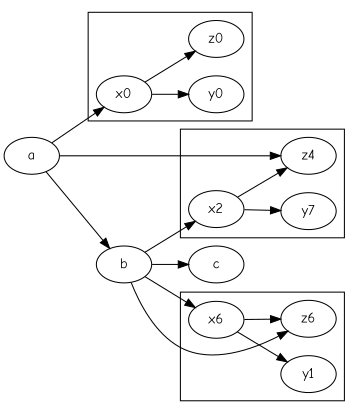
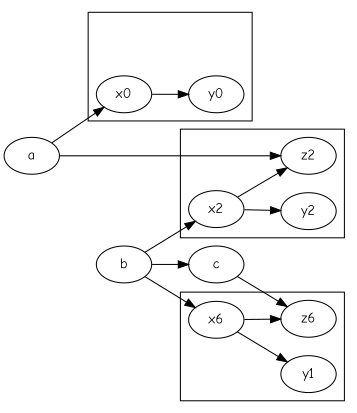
(216, 39) -> none
(309, 156) -> (309, 156)
(75, 206) -> none
(309, 211) -> (309, 211)
(190, 351) -> (253, 286)
